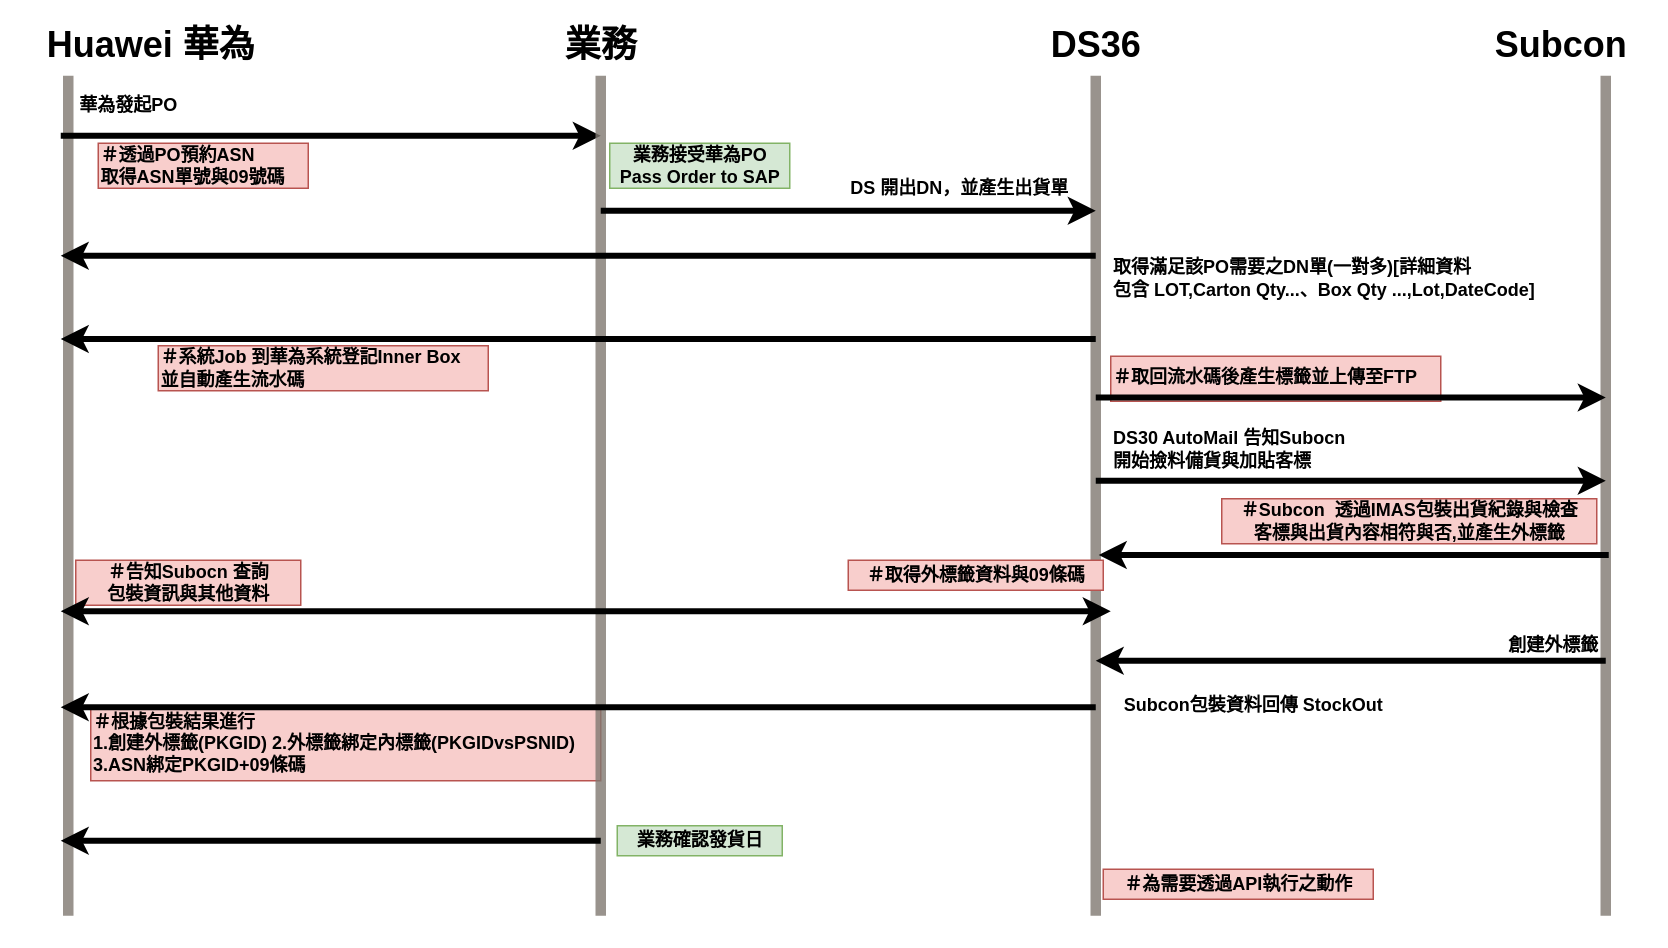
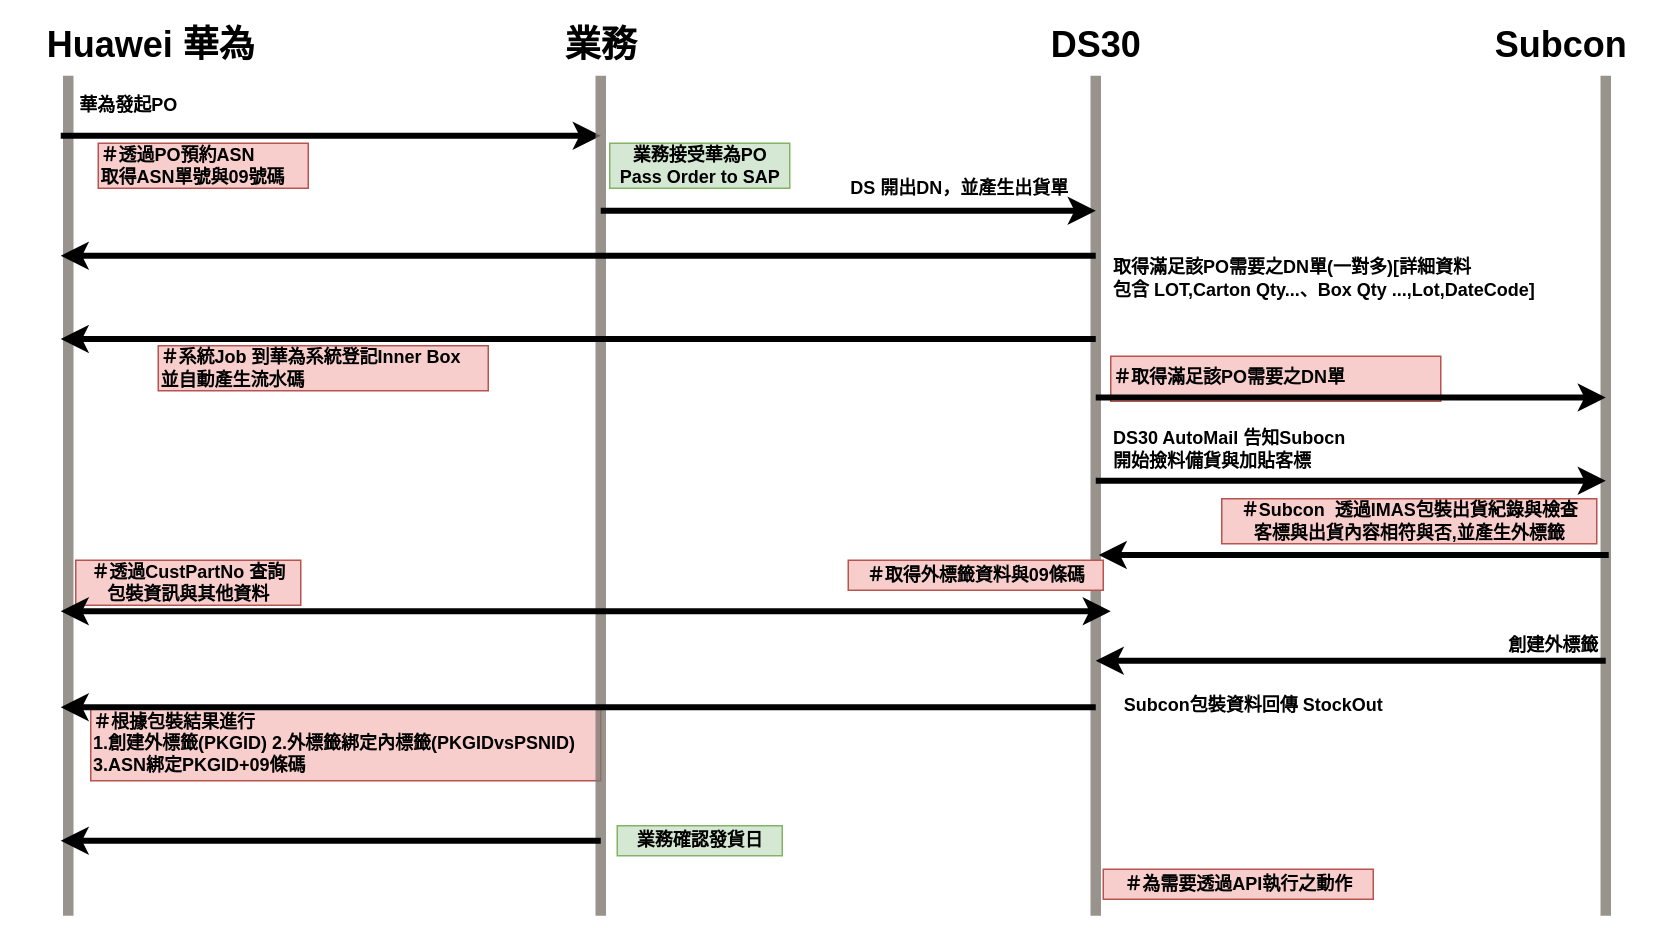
(1097, 46) -> (1097, 46)
(1264, 378) -> (1224, 378)
(189, 583) -> (189, 583)
